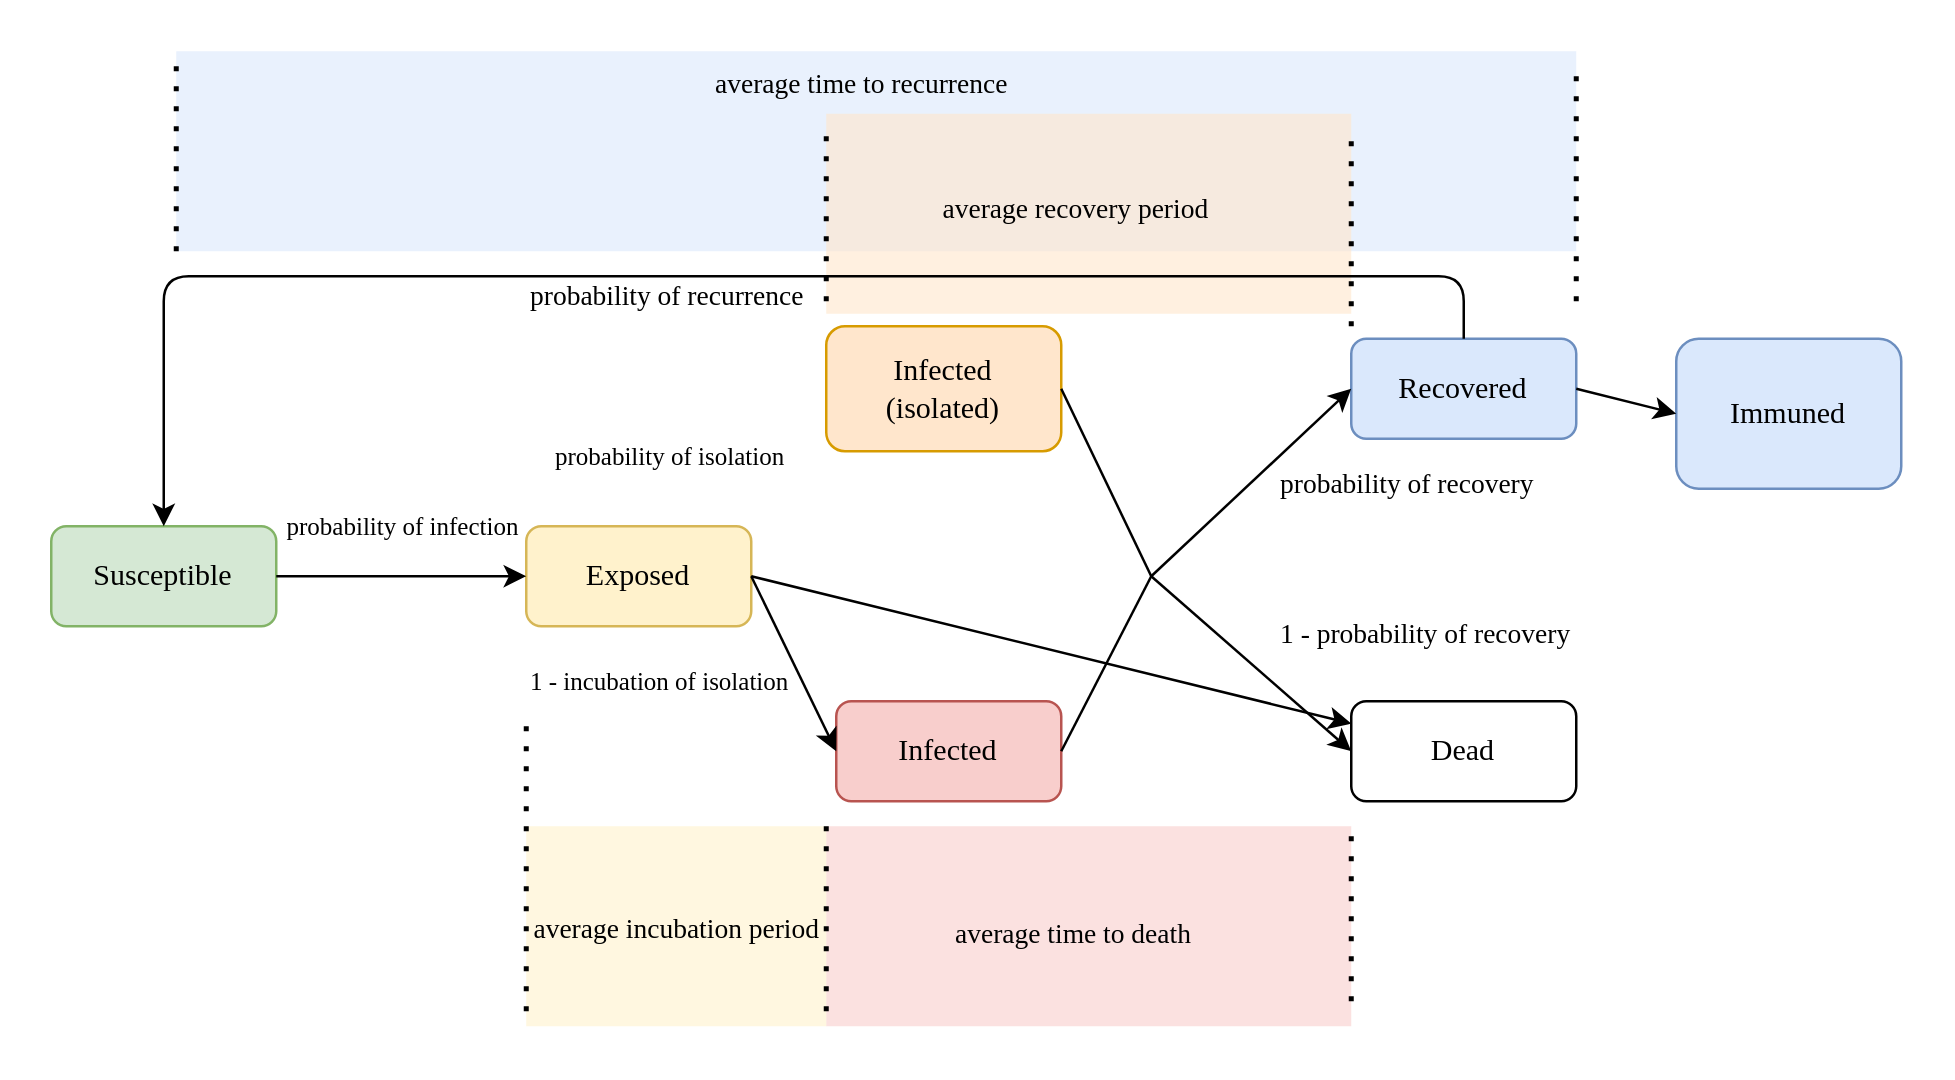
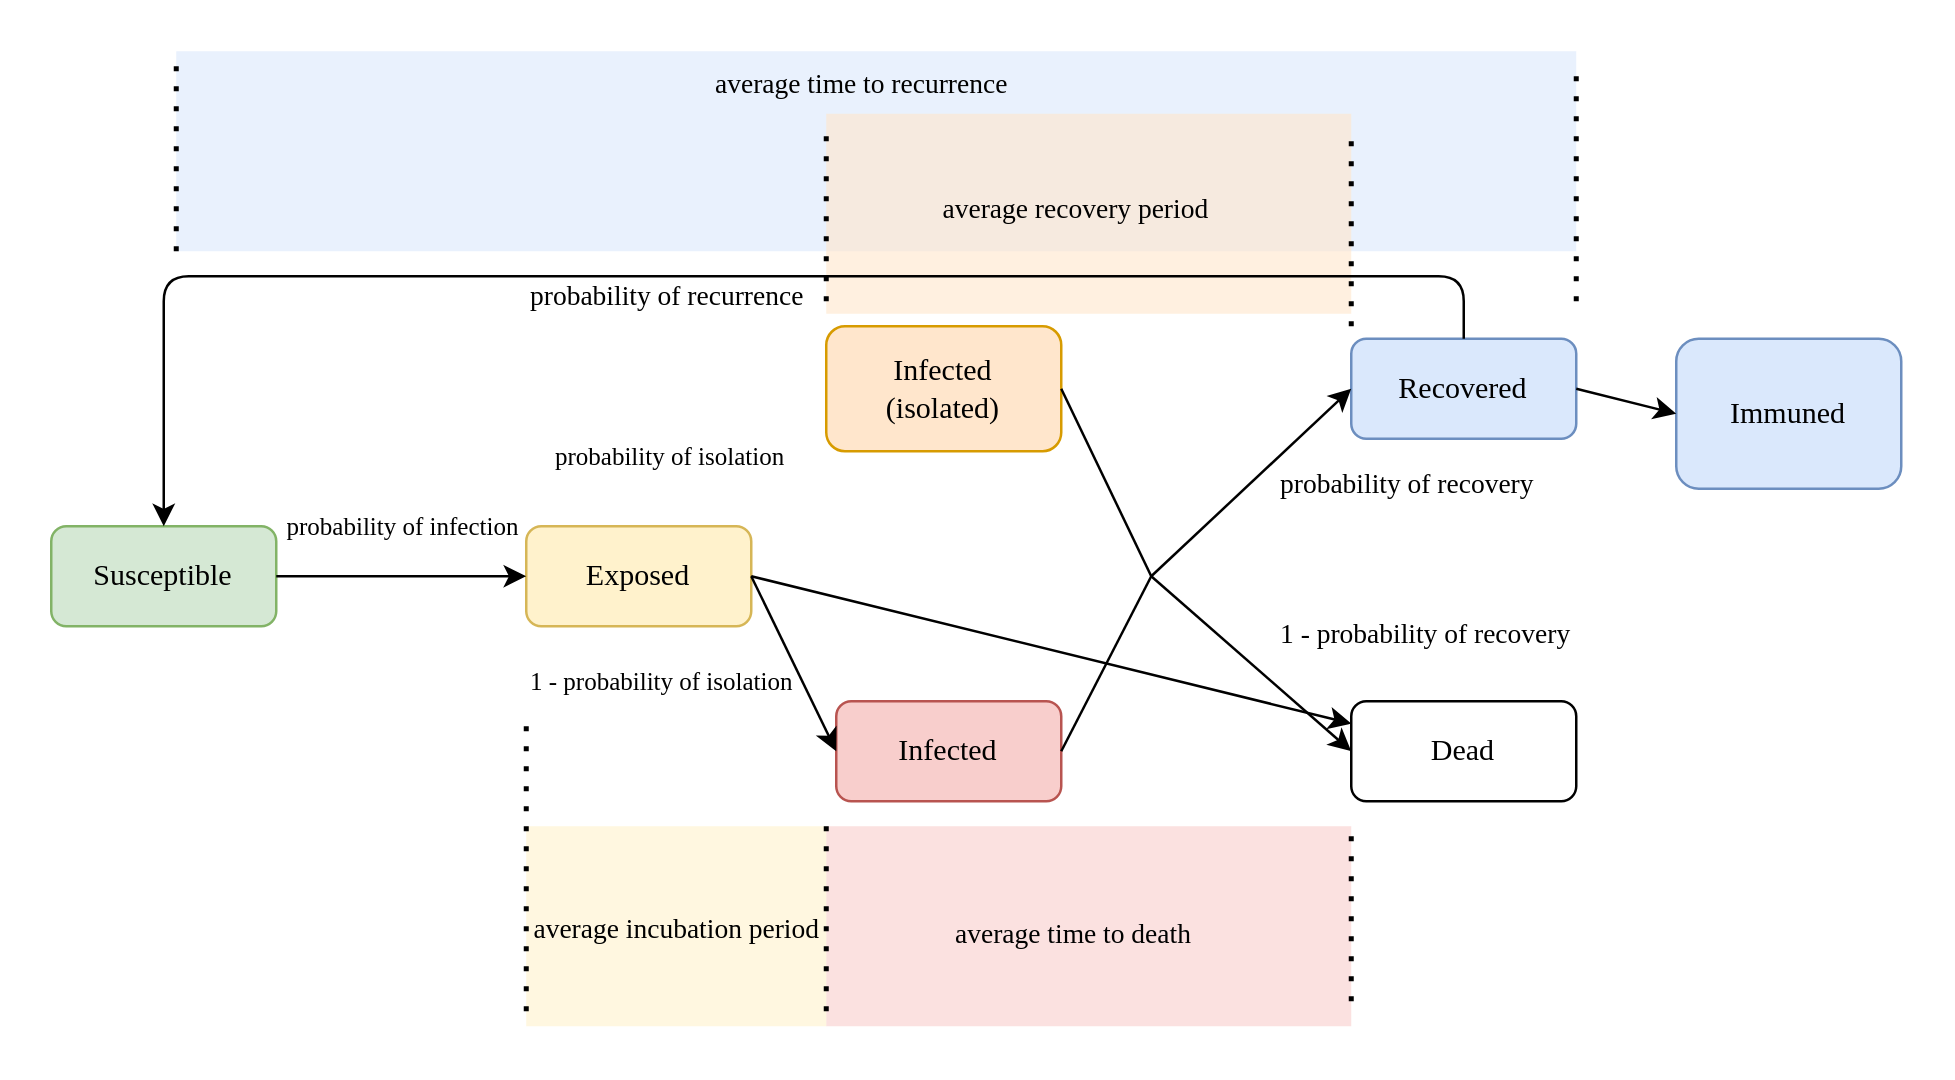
(691, 684) -> (691, 699)
